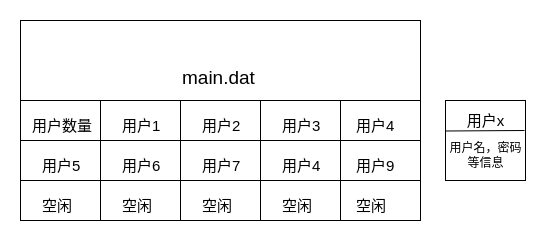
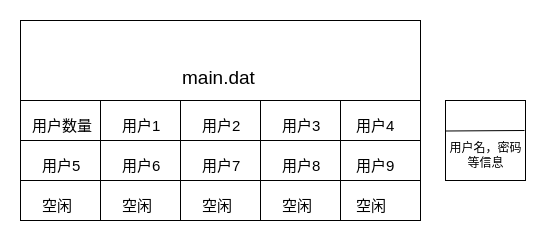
(486, 121) -> none
(298, 165) -> (298, 165)
